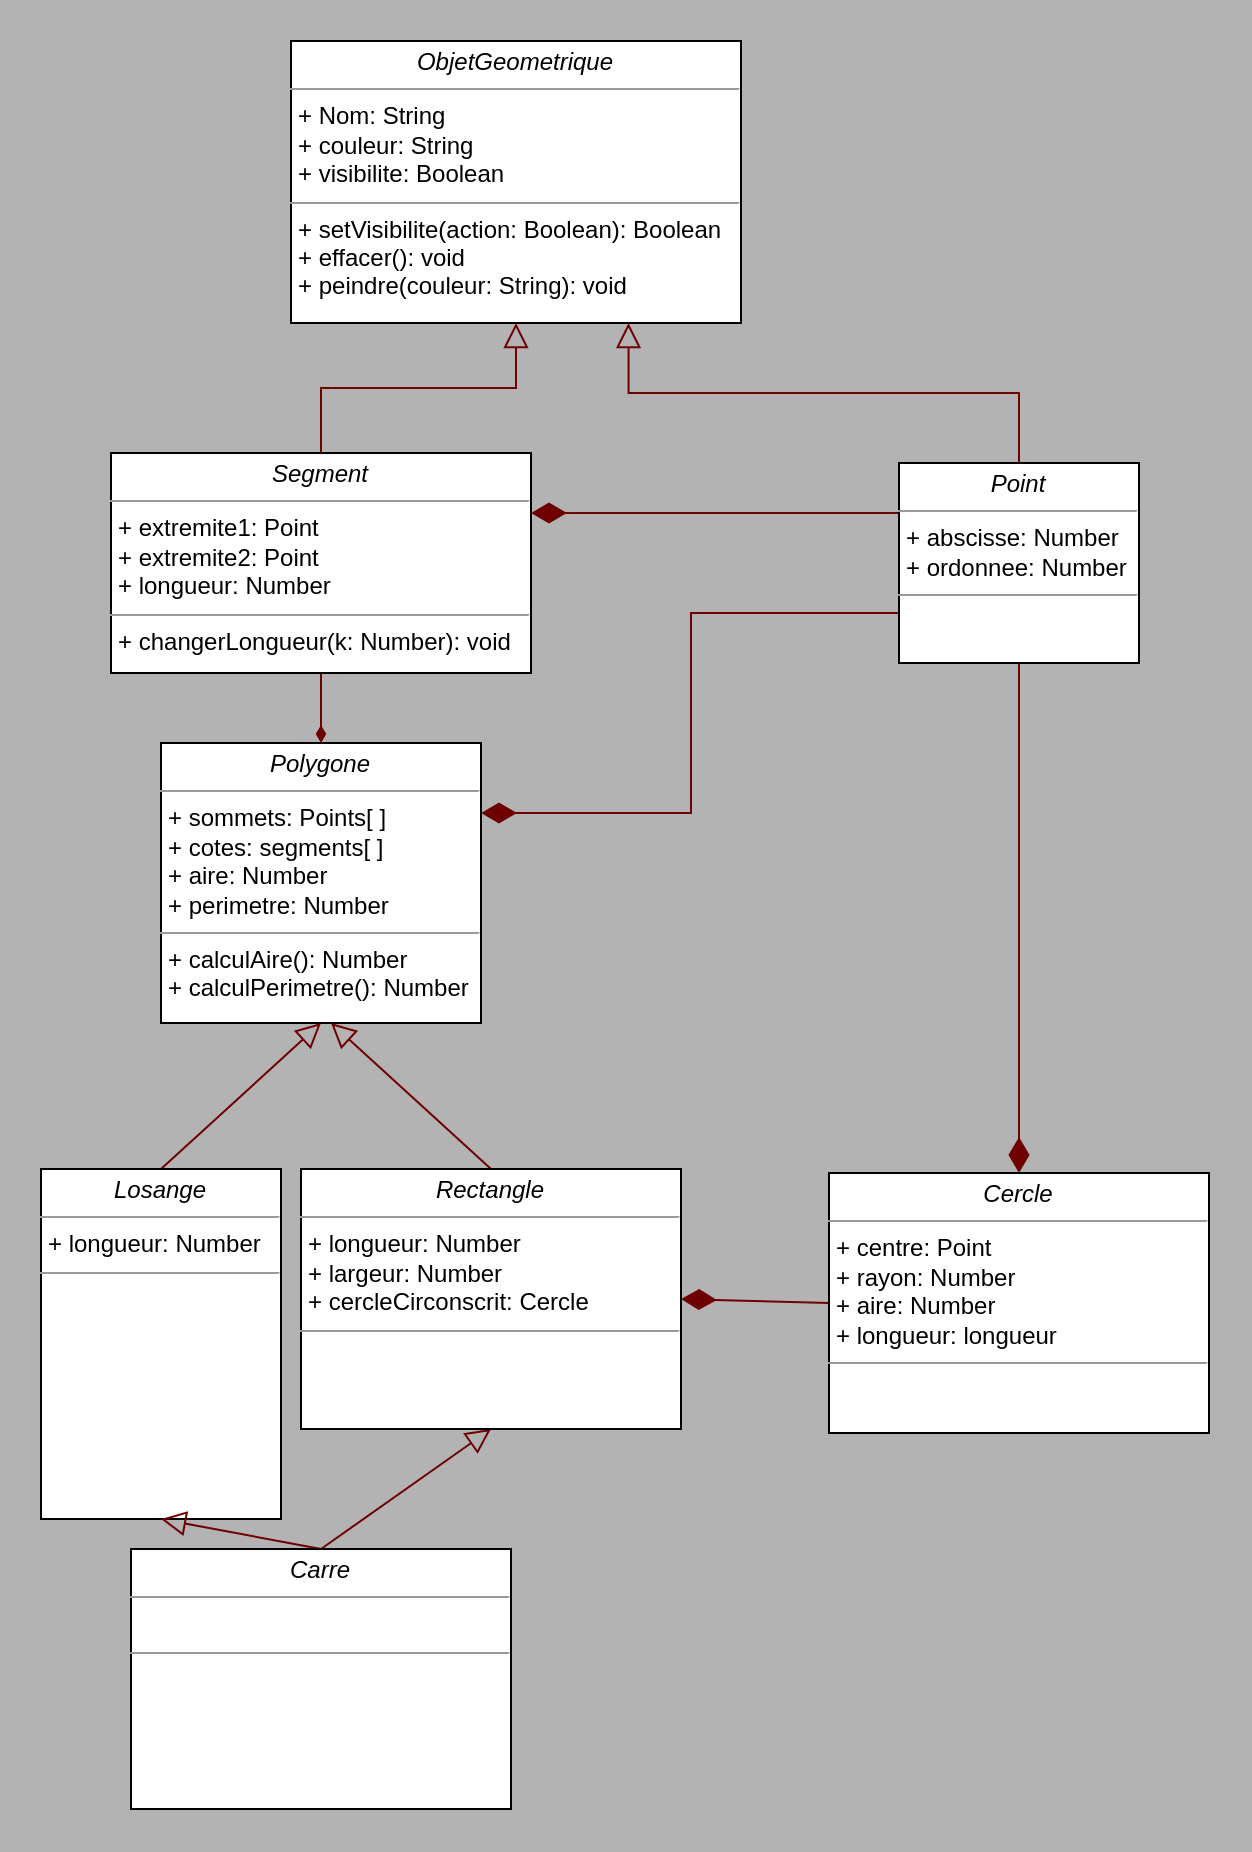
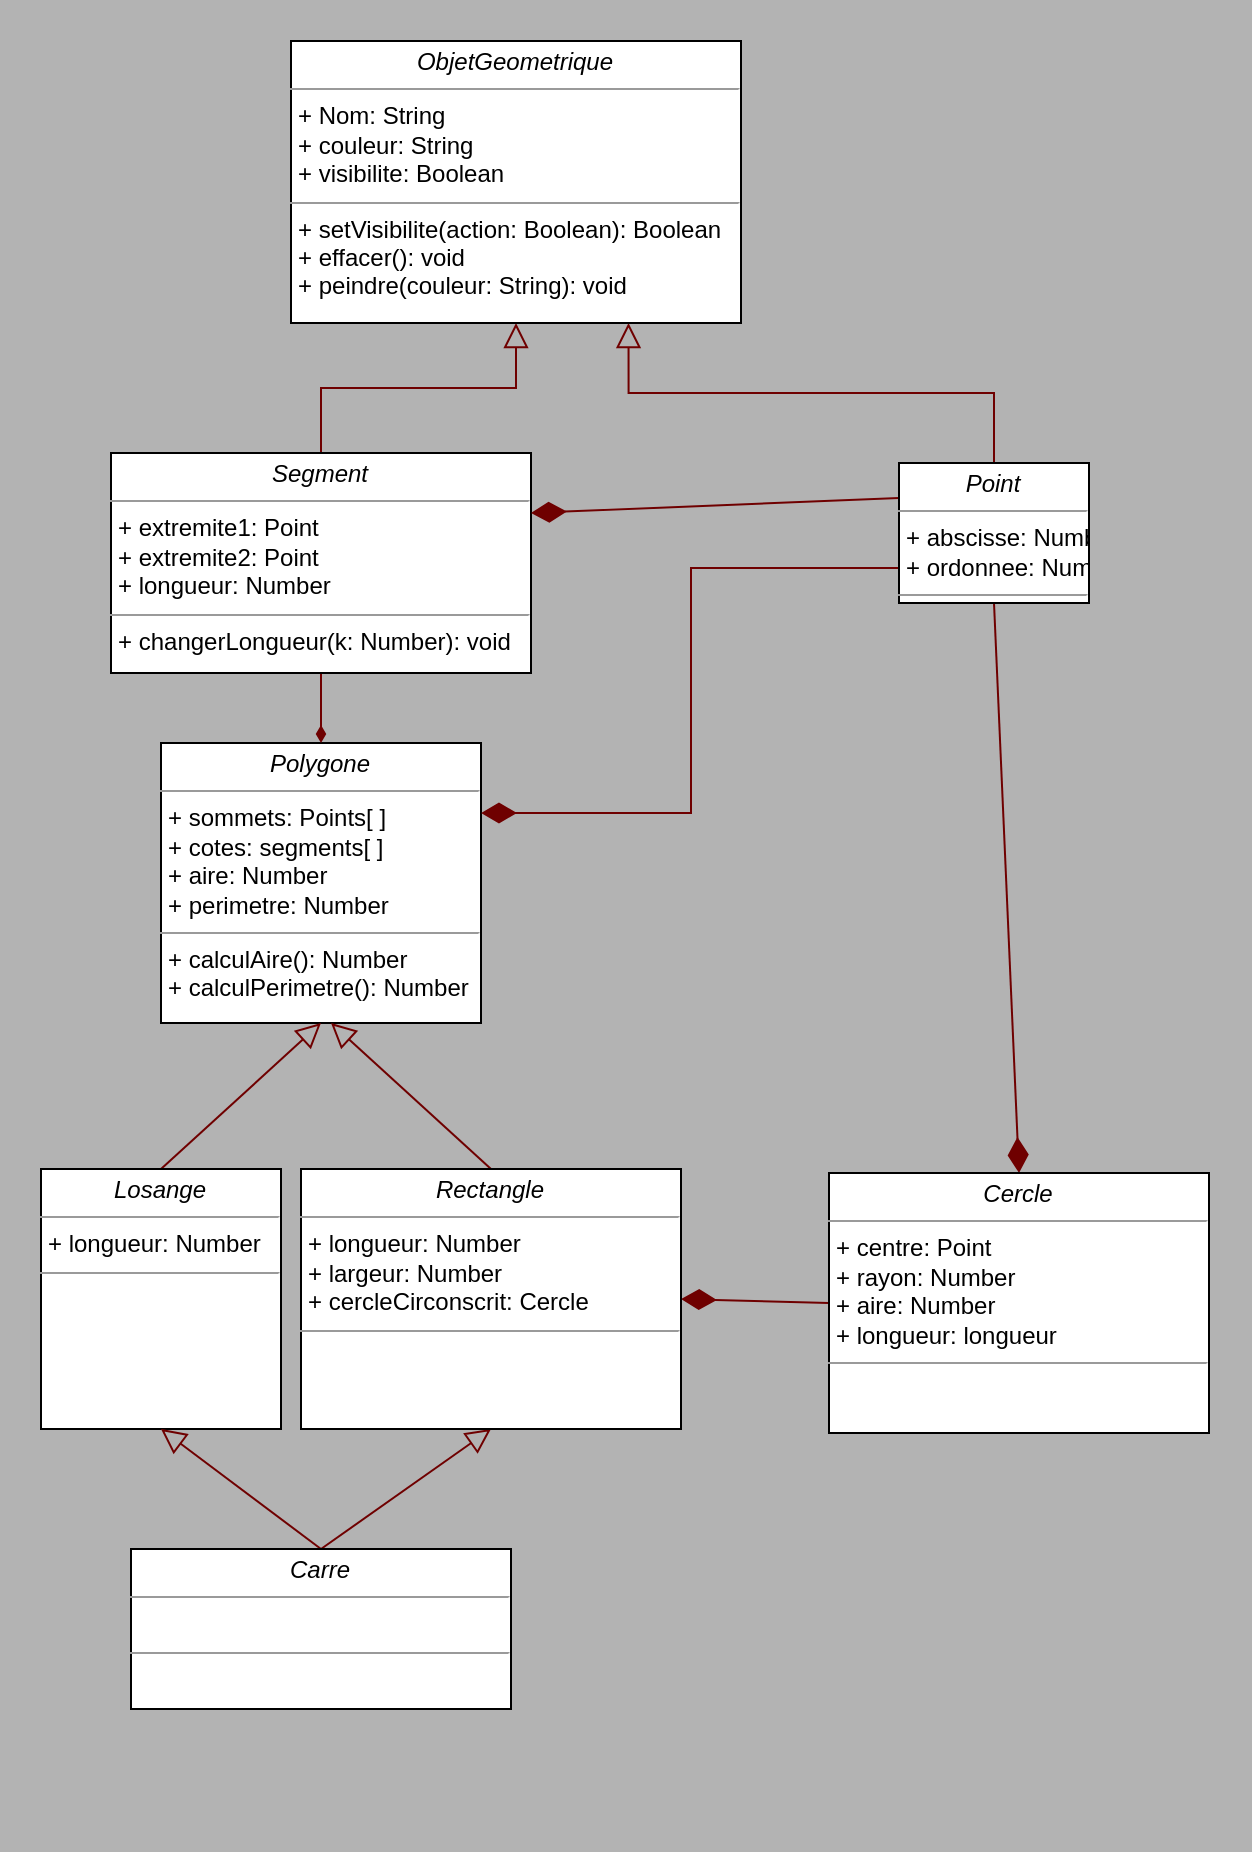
(1019, 563) -> (994, 533)
(161, 1344) -> (161, 1299)
(321, 1679) -> (321, 1629)
